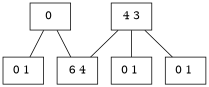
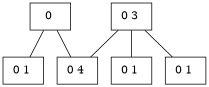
(131, 17) -> (131, 17)
(77, 71) -> (77, 71)
